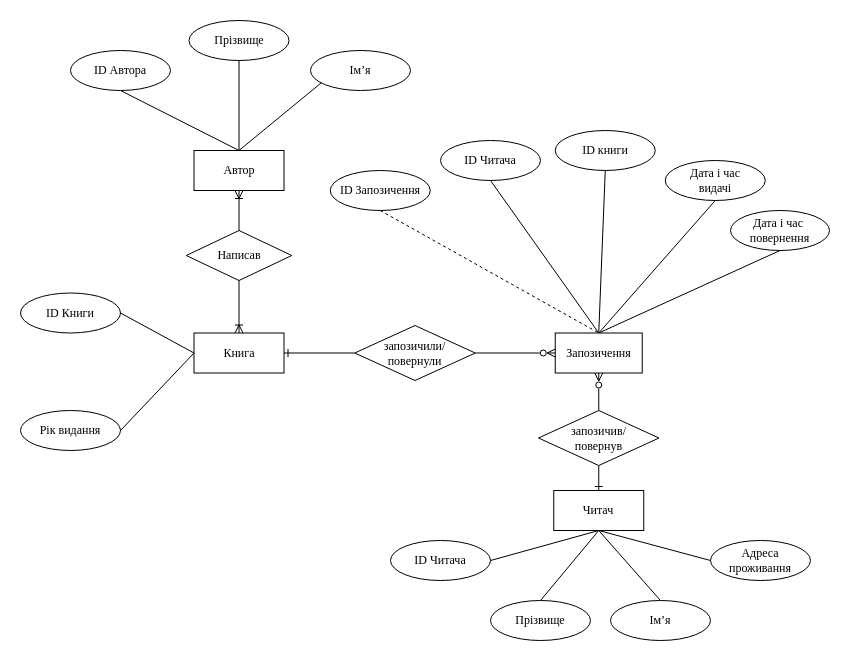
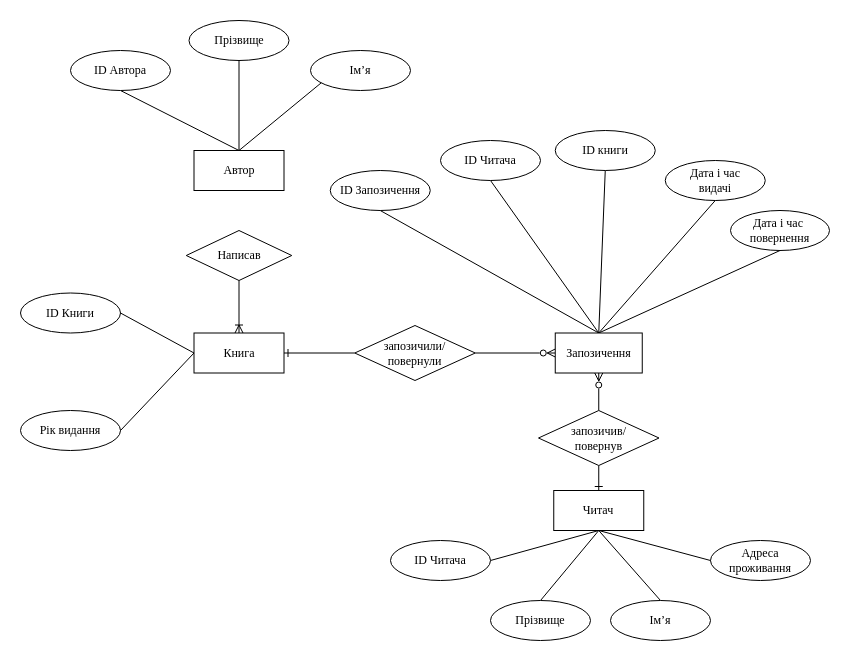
(239, 211) -> none
(488, 271) -> (488, 271)
